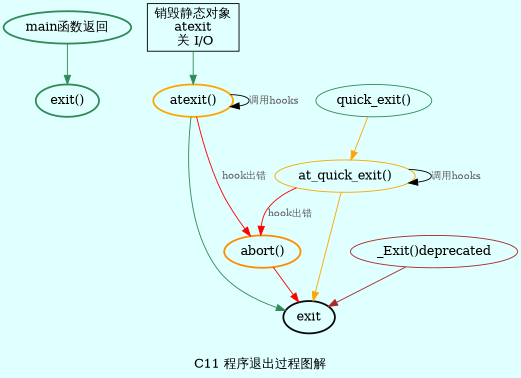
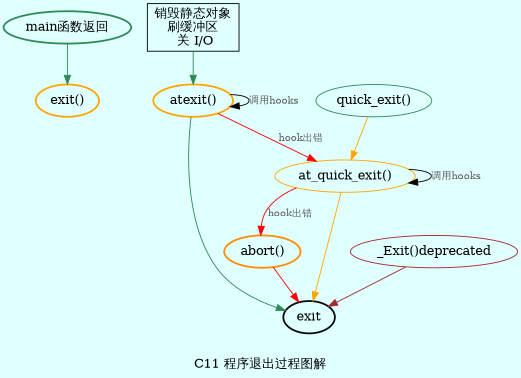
(193, 27) -> (193, 27)
(67, 101) -> (67, 101)
(215, 176) -> (263, 135)
